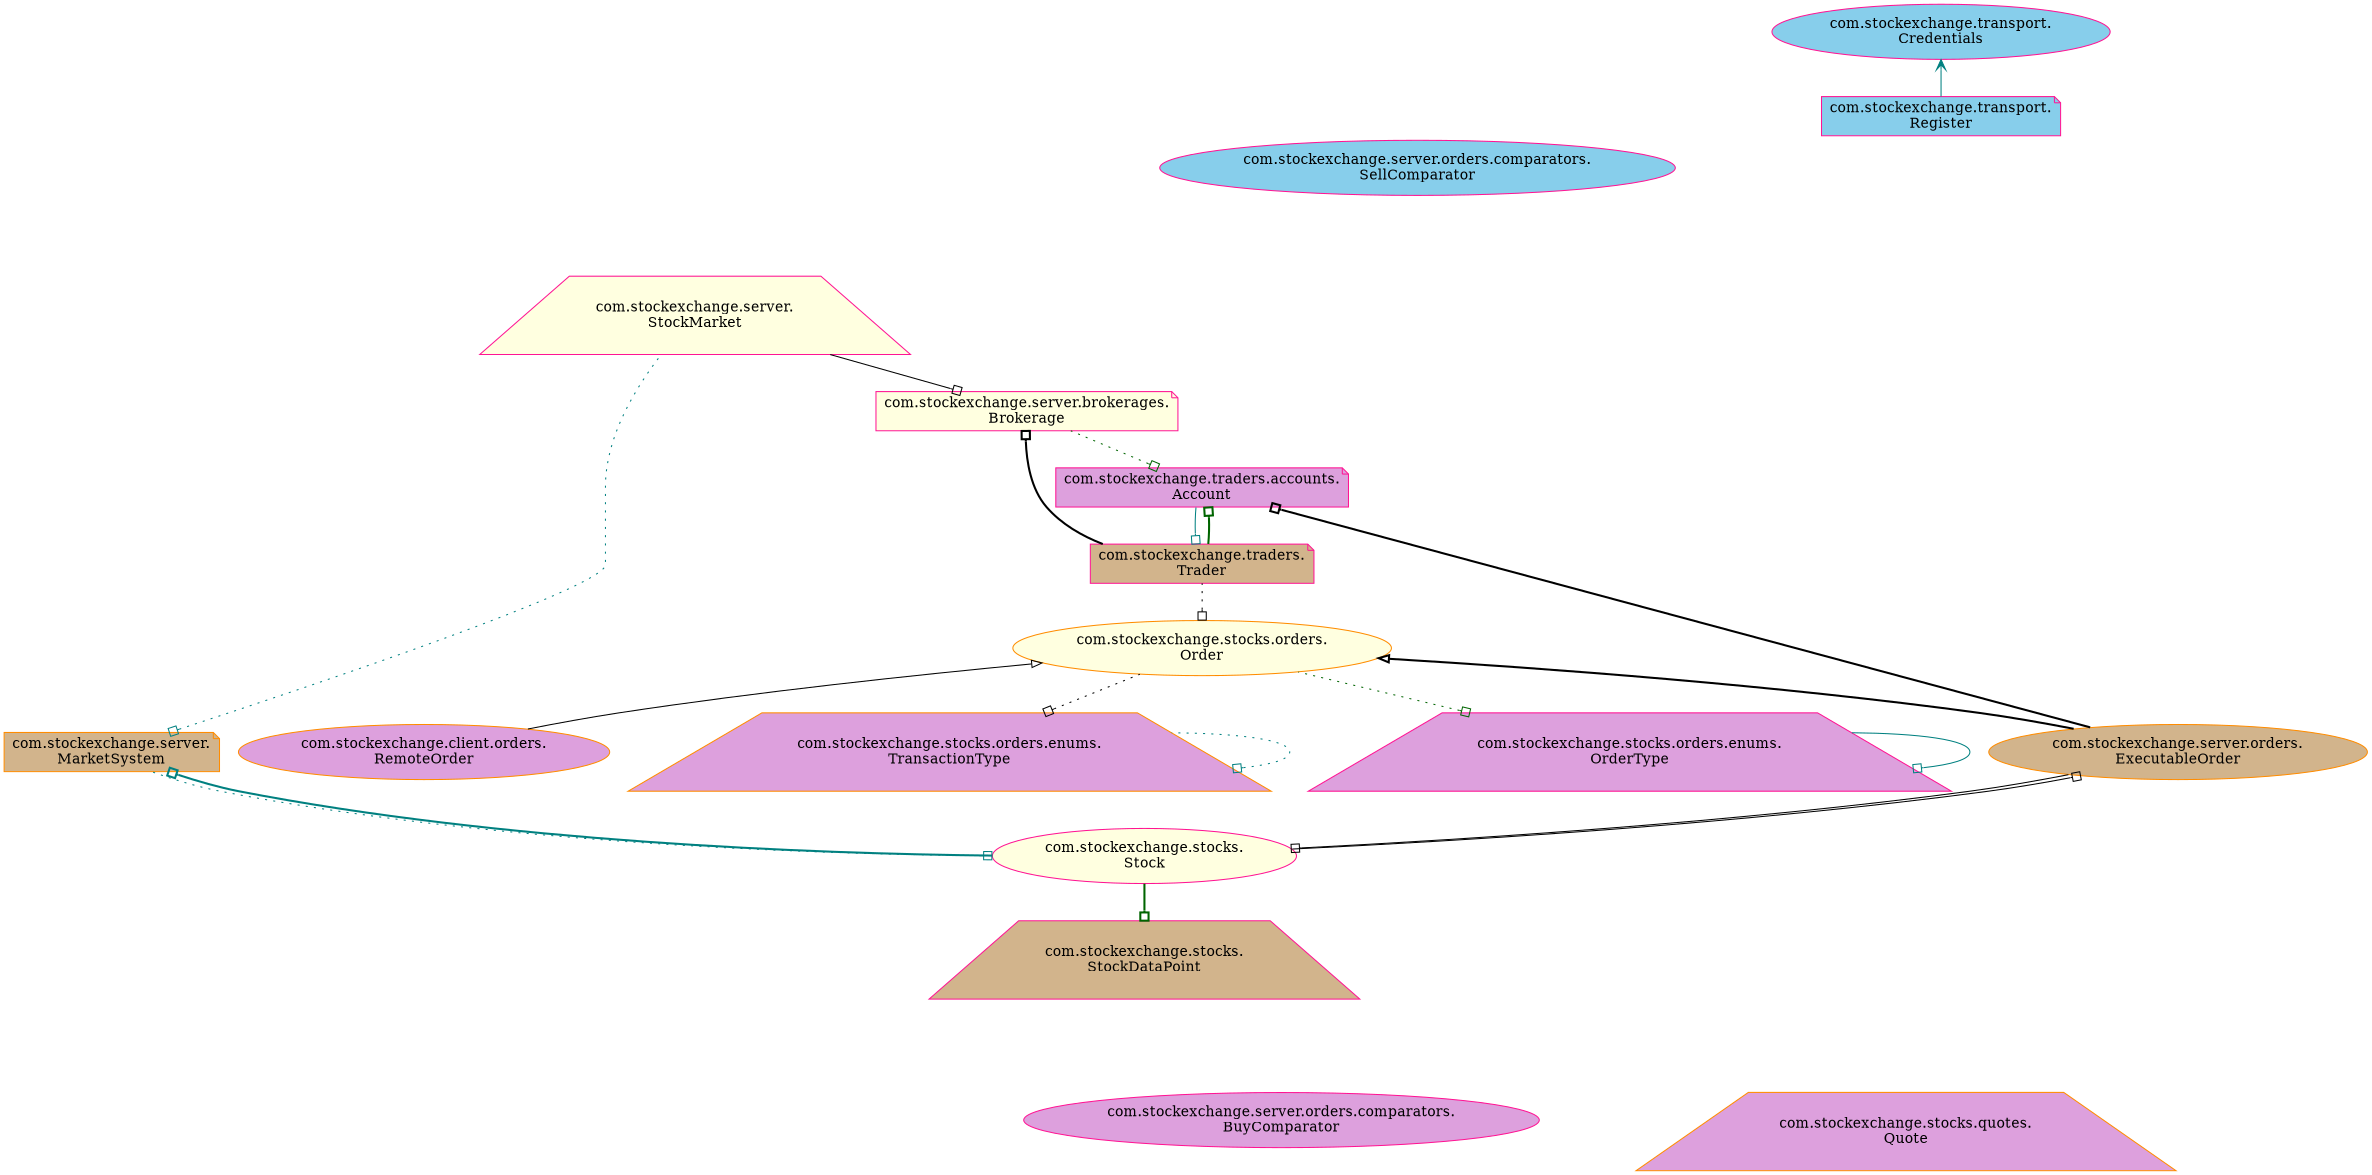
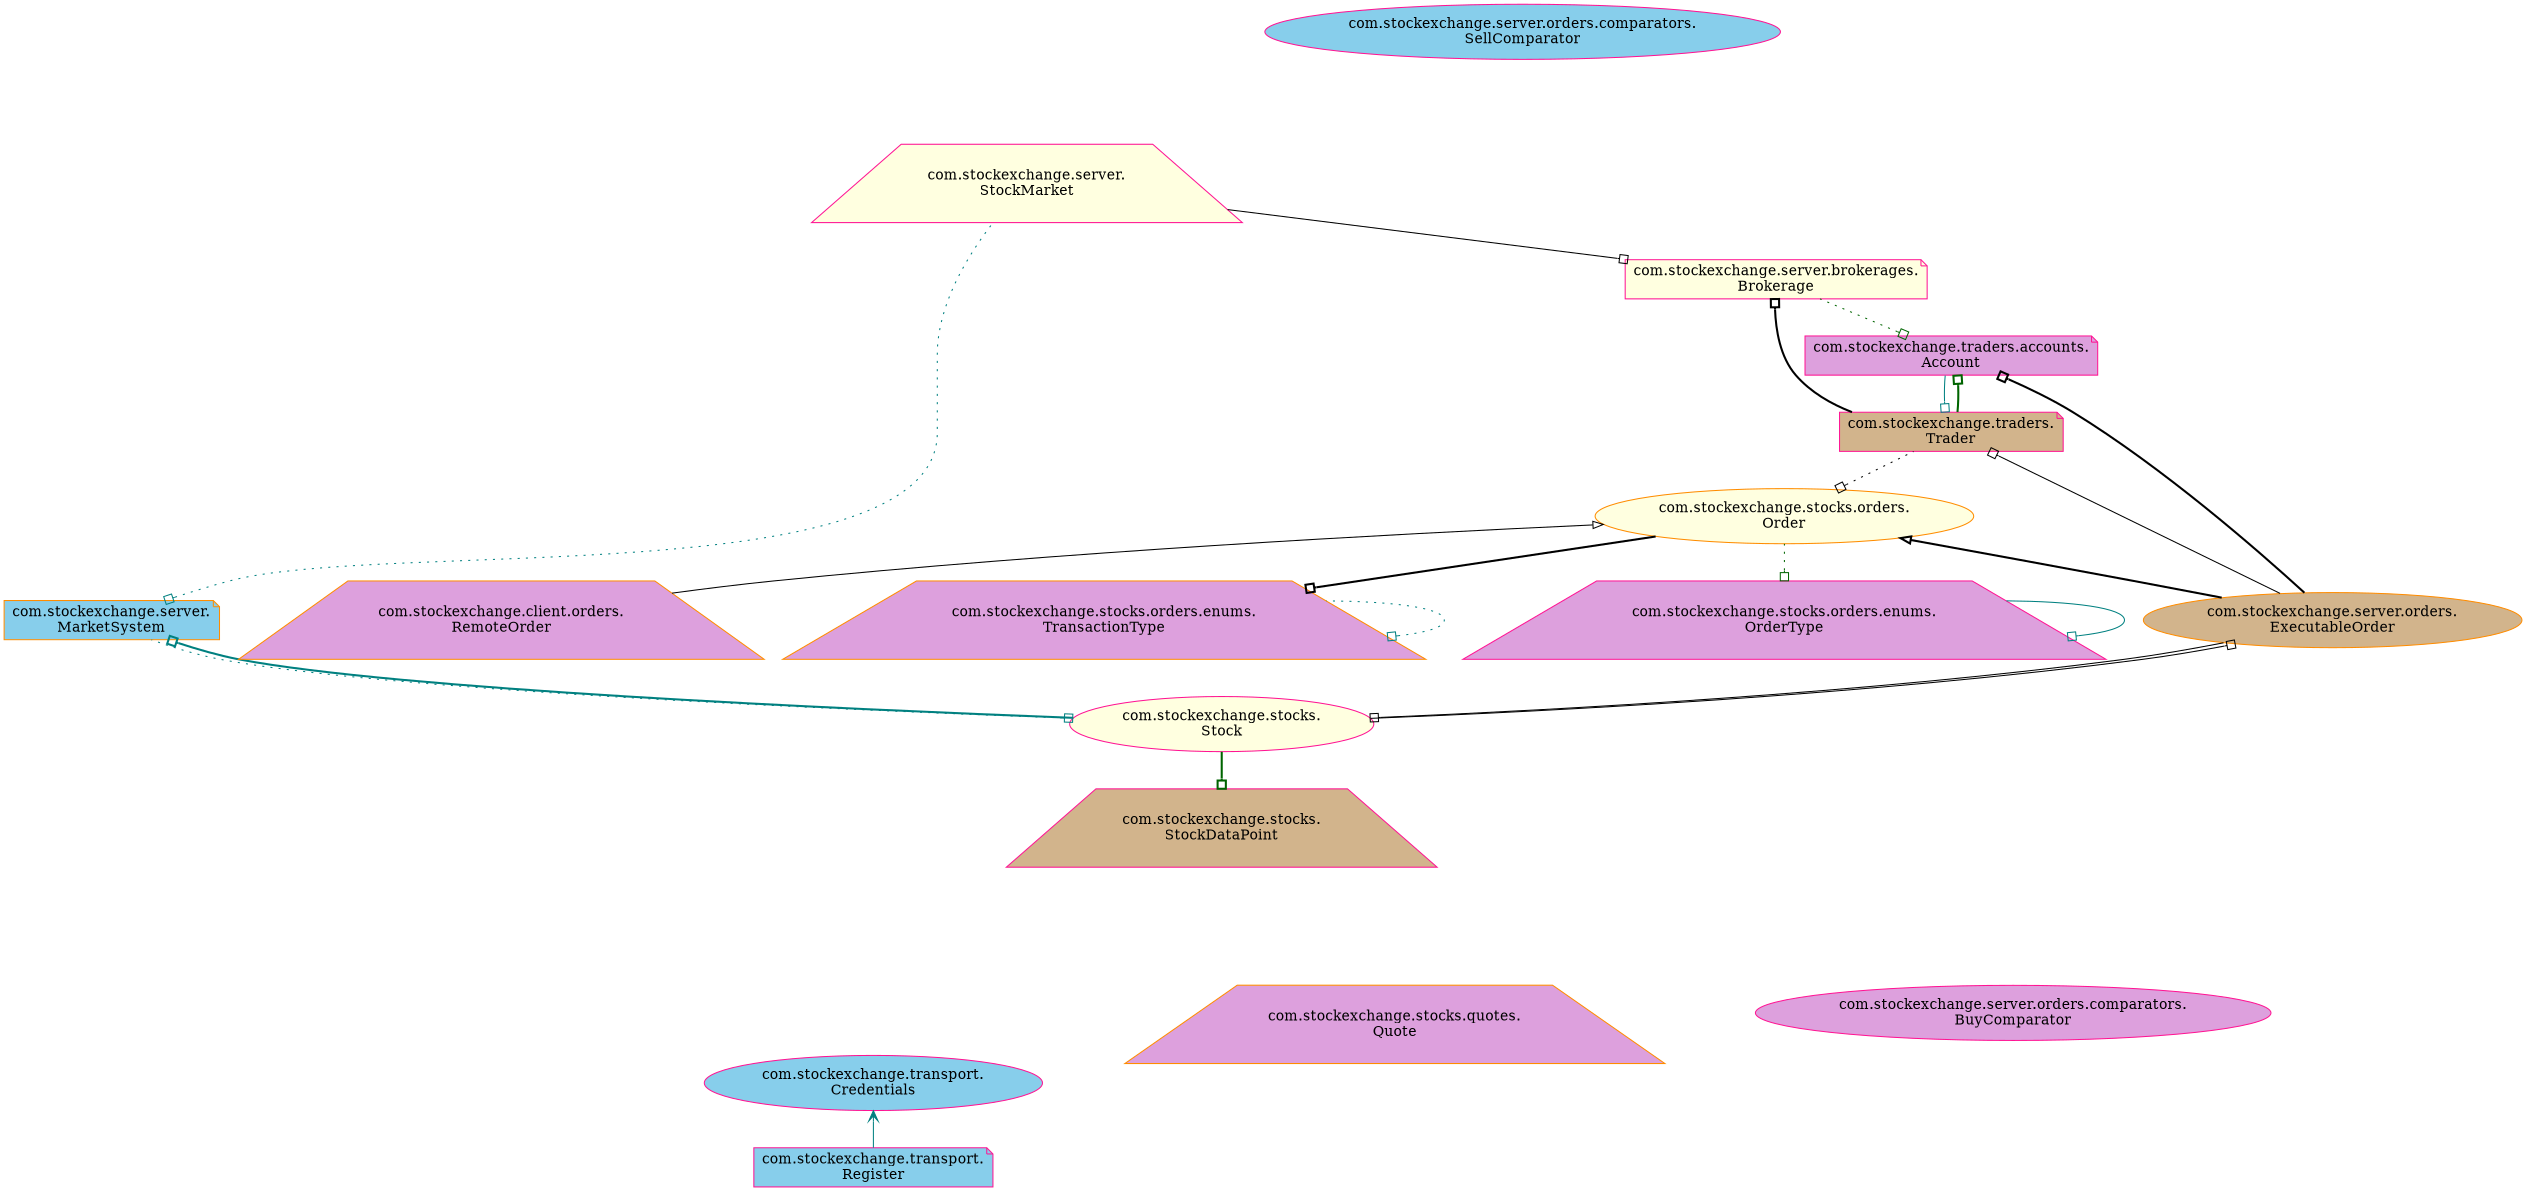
none -> (2139, 525)
(1097, 692) -> (1486, 562)
(112, 752) -> (112, 620)
(424, 752) -> (501, 620)
